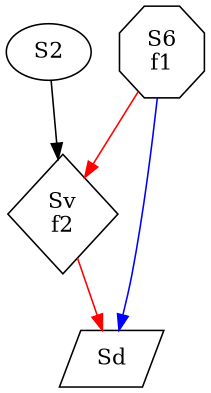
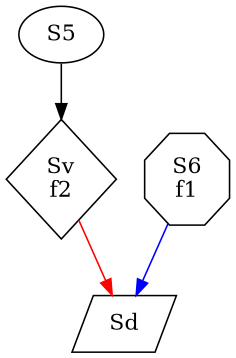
(49, 52) -> (61, 35)
(116, 128) -> none
